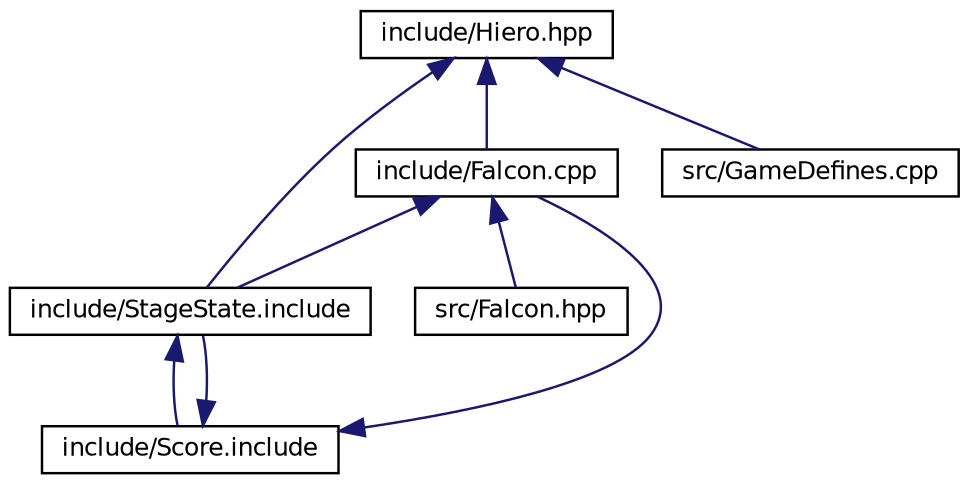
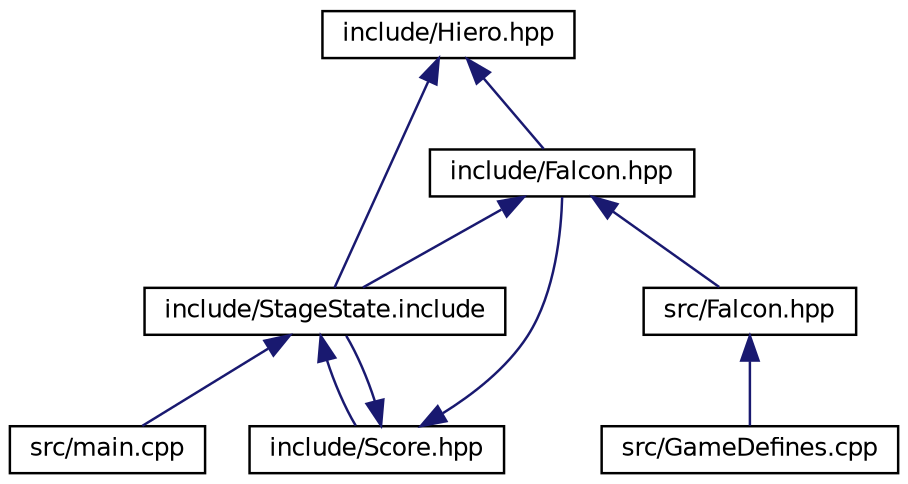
(661, 109) -> (750, 393)
(487, 173) -> (562, 173)
none -> (107, 450)
(190, 450) -> (377, 450)
